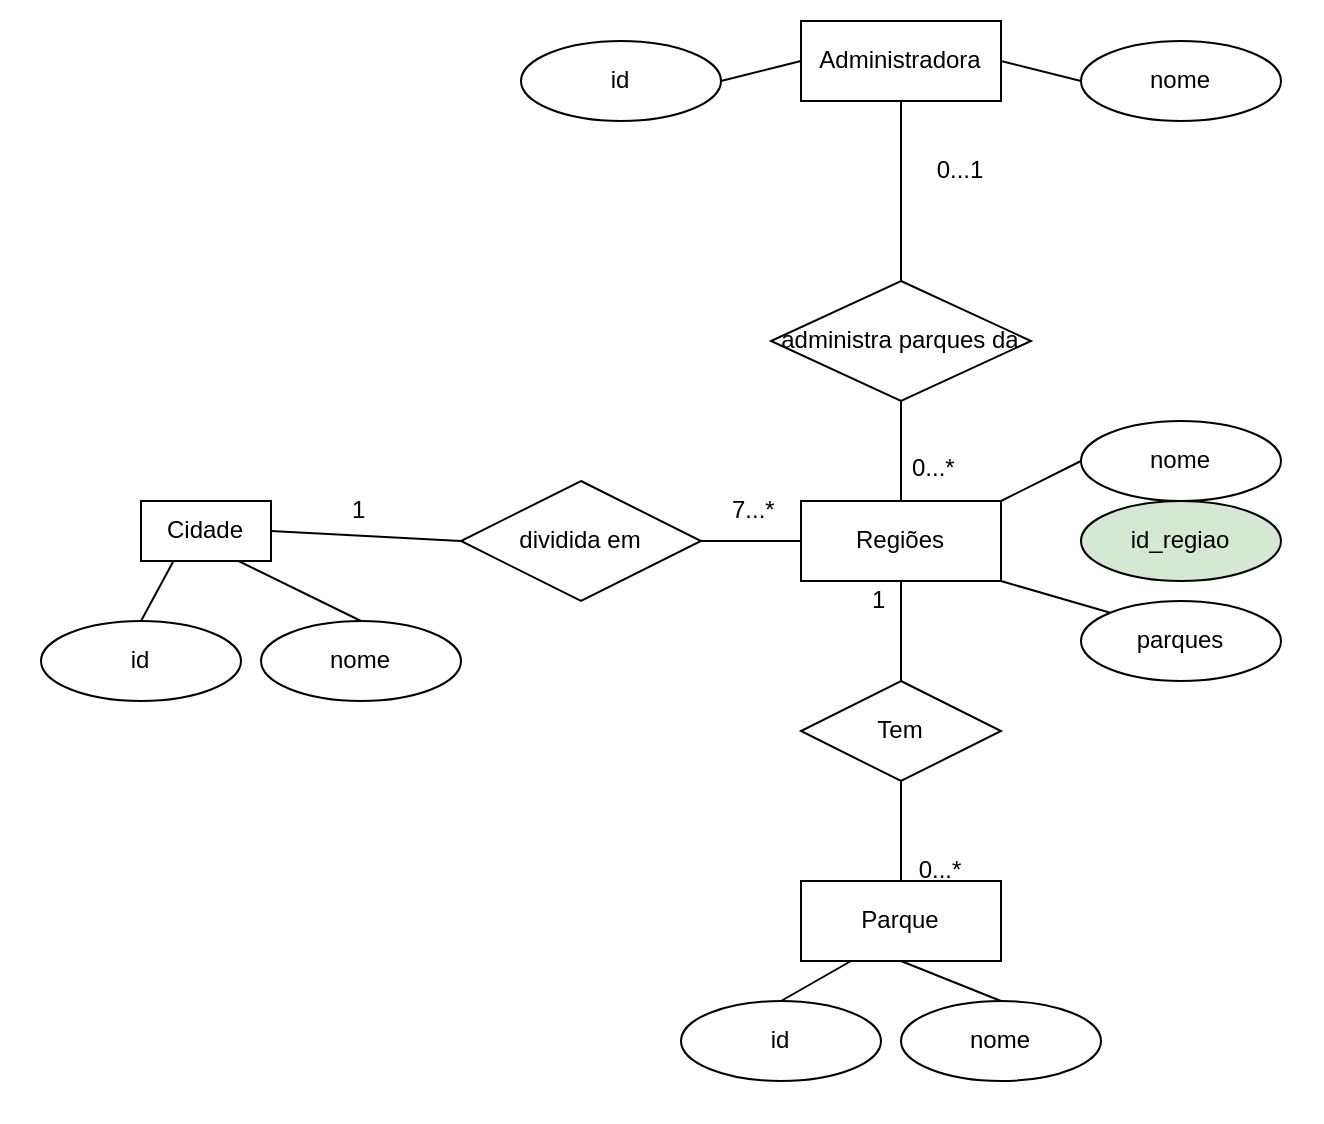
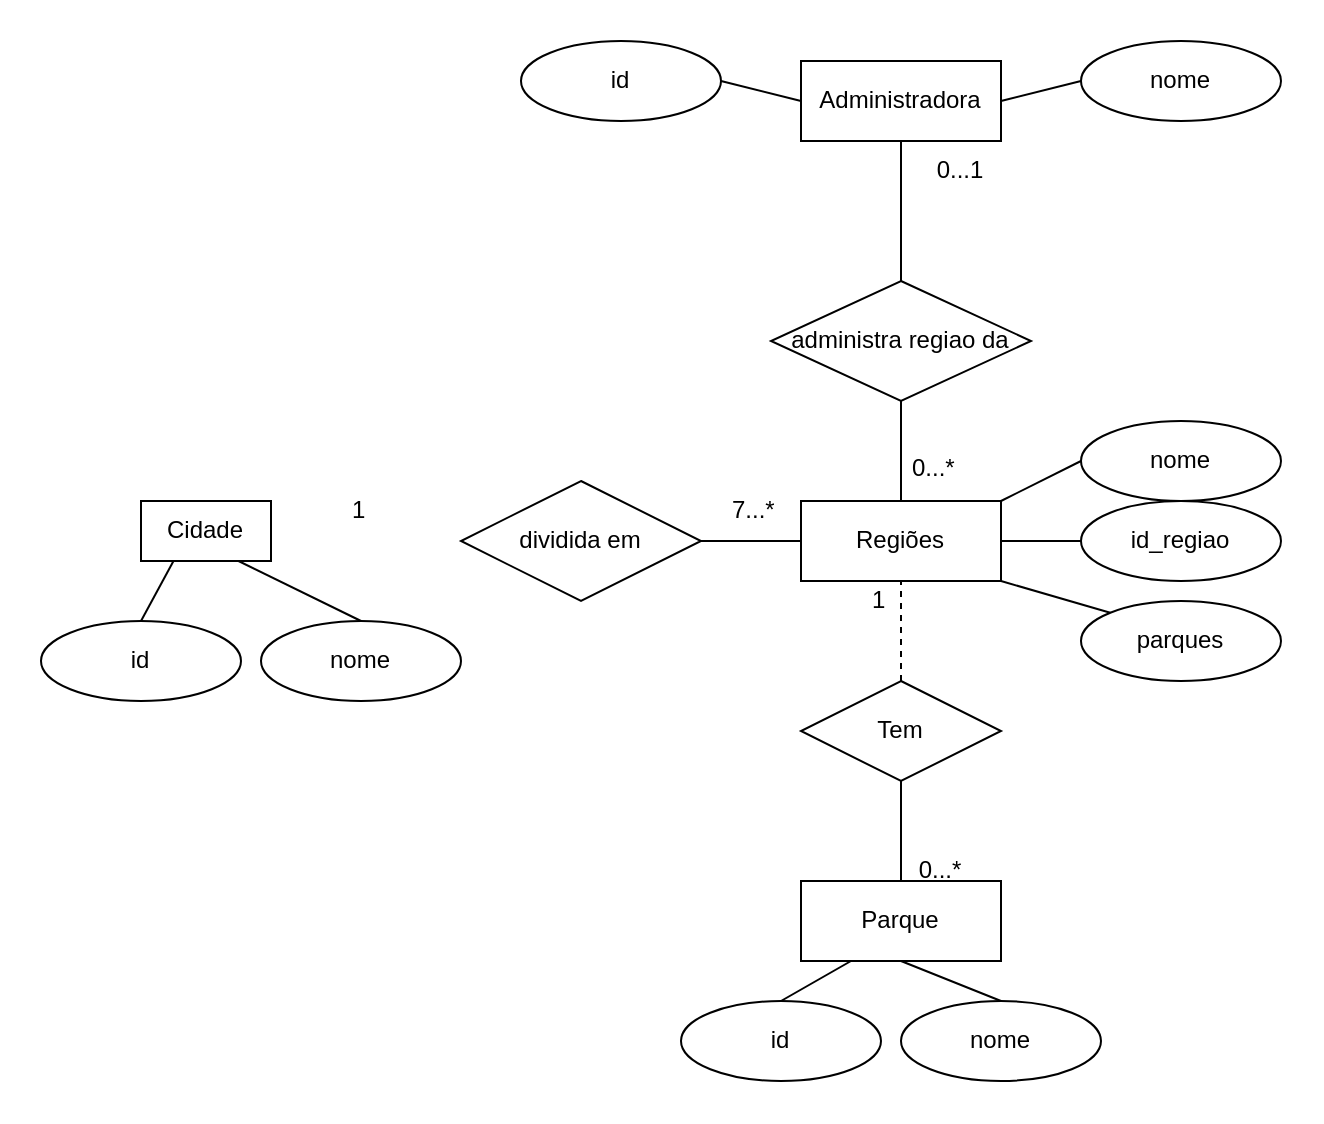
(901, 61) -> (901, 101)
(901, 341) -> (901, 341)
(366, 536) -> none
none -> (1041, 541)
(1181, 541) -> (1181, 541)
(901, 631) -> (901, 631)
